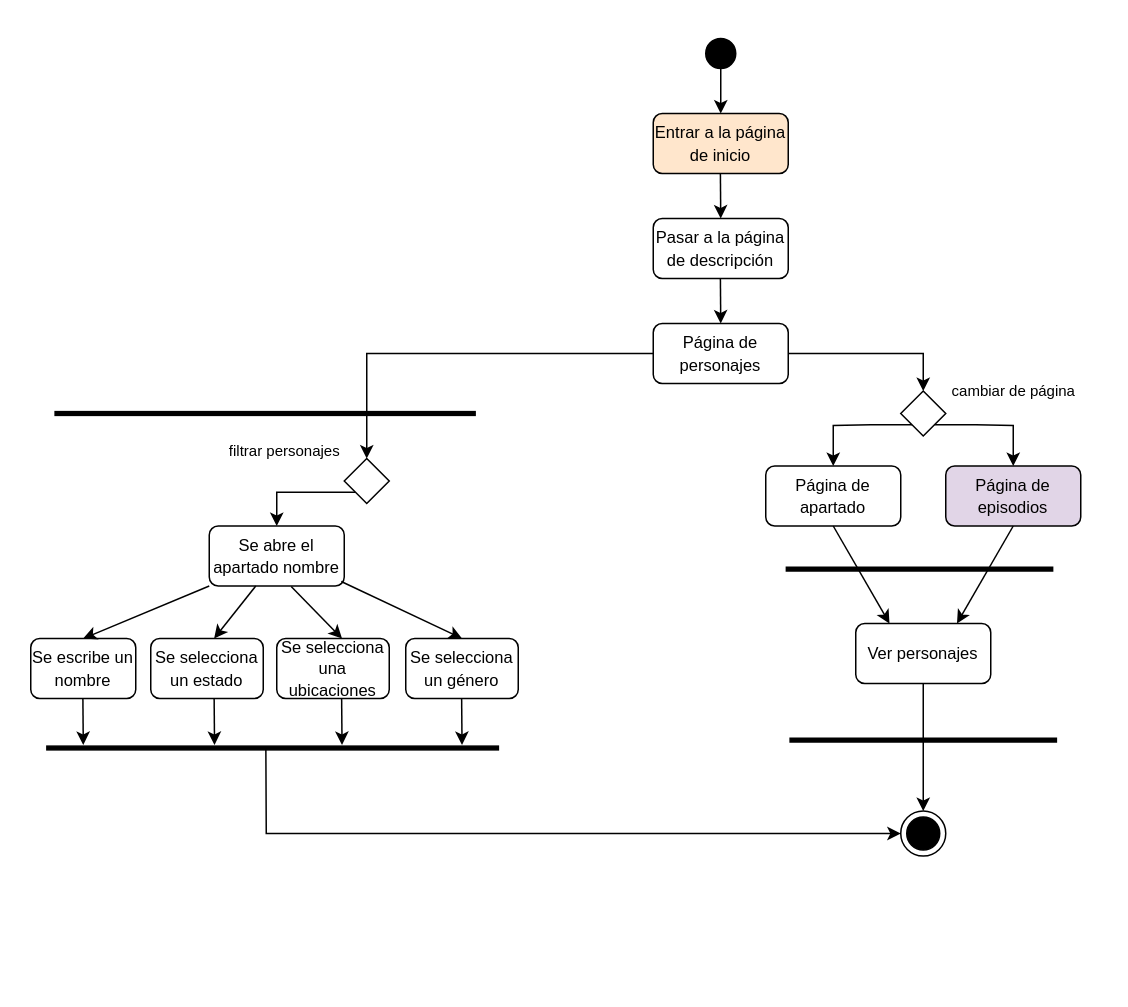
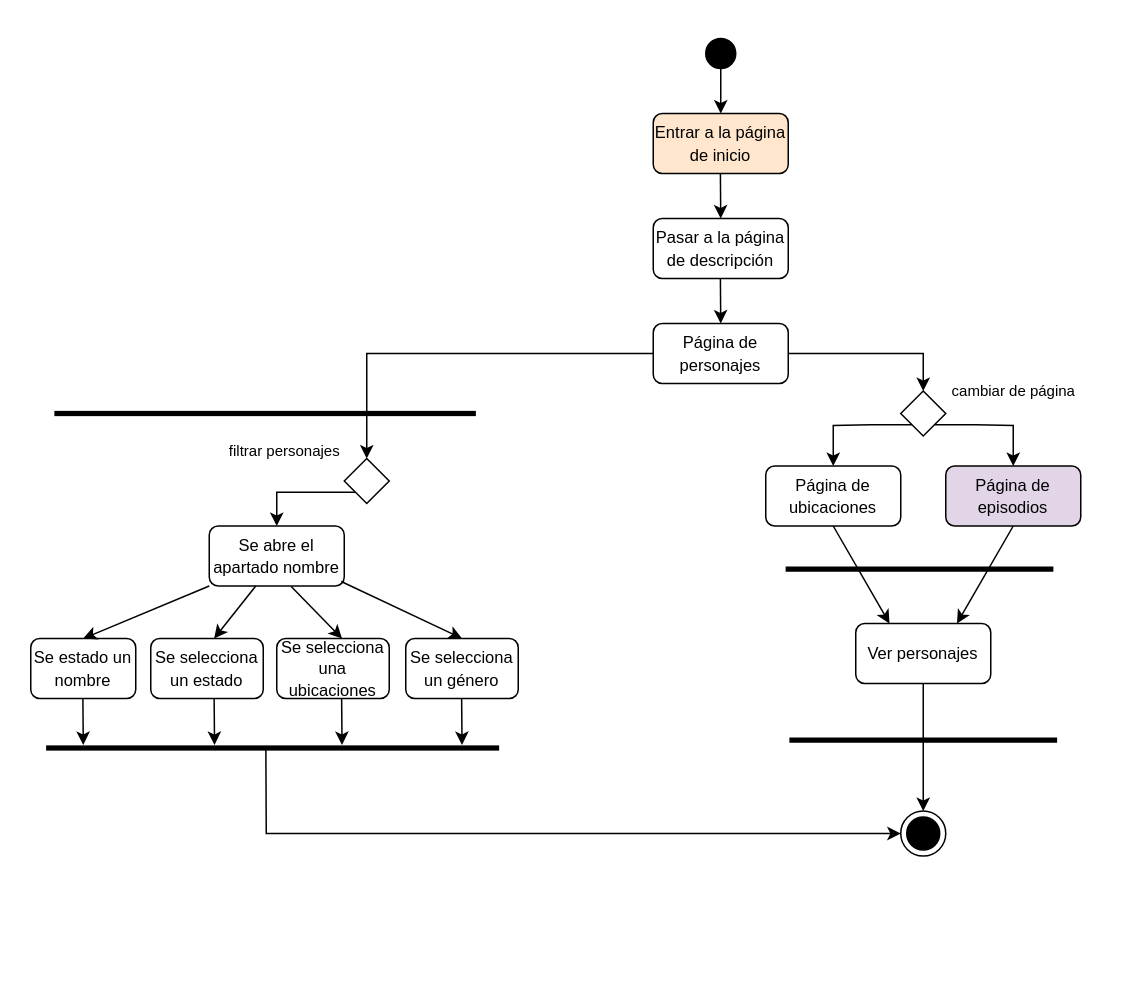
(833, 496) -> (833, 496)
(83, 668) -> (83, 668)
